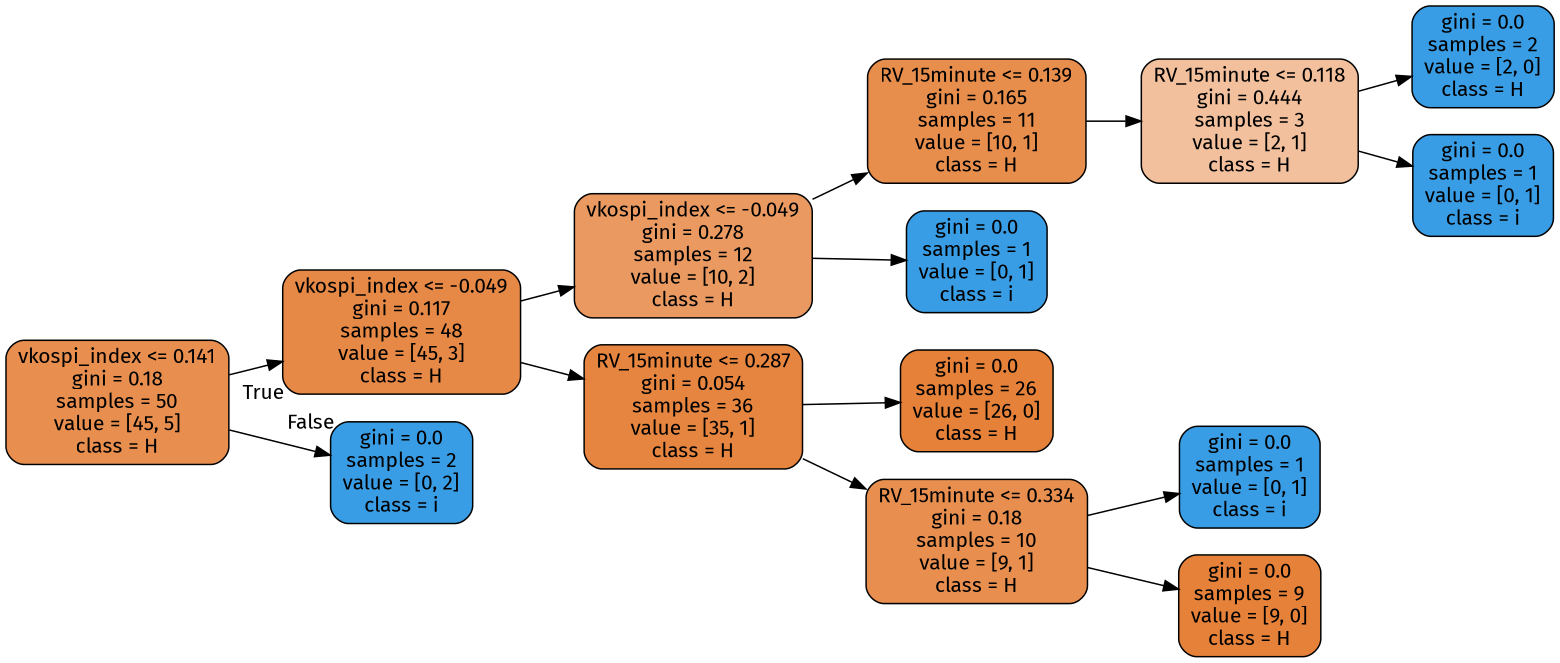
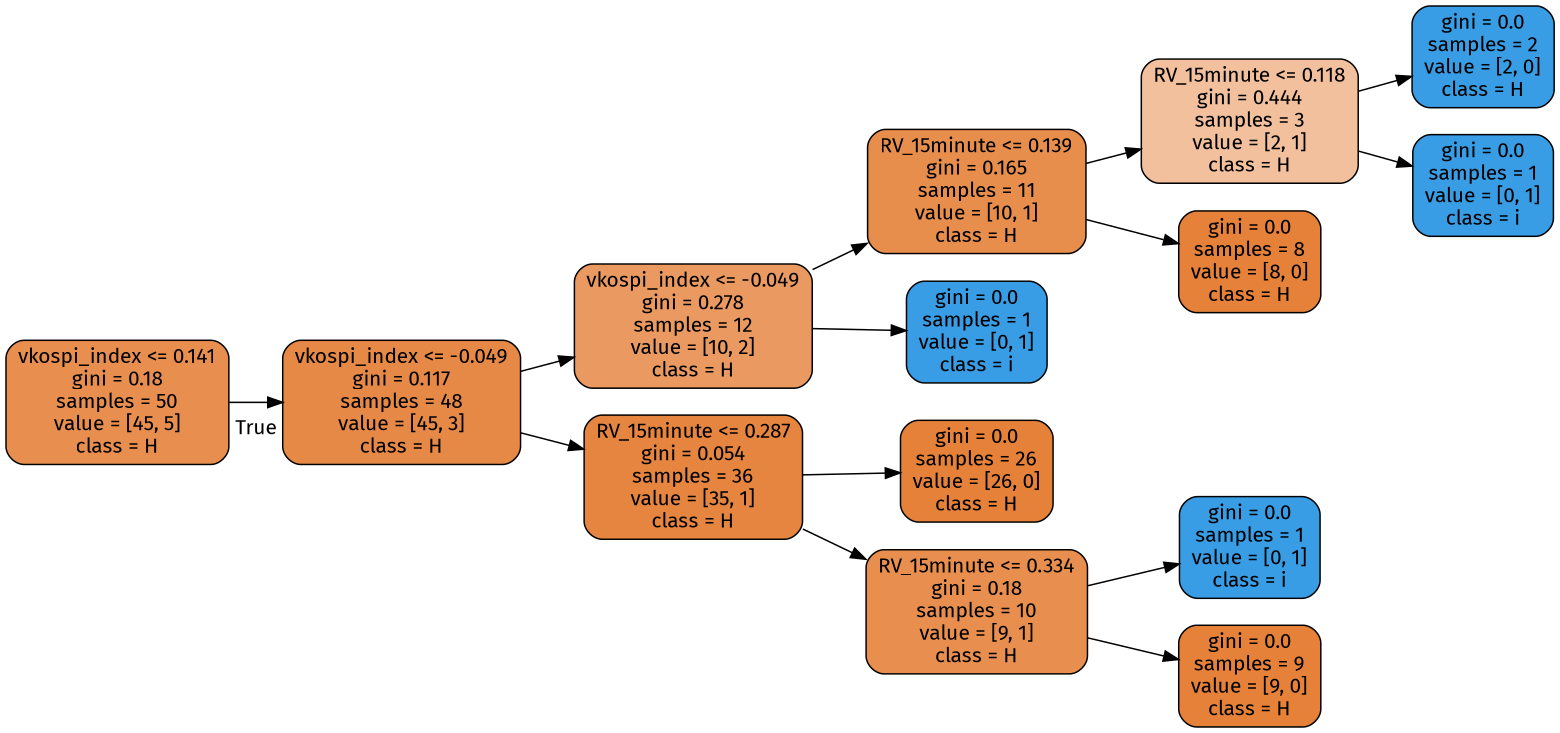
none -> (1250, 262)
(402, 473) -> none
